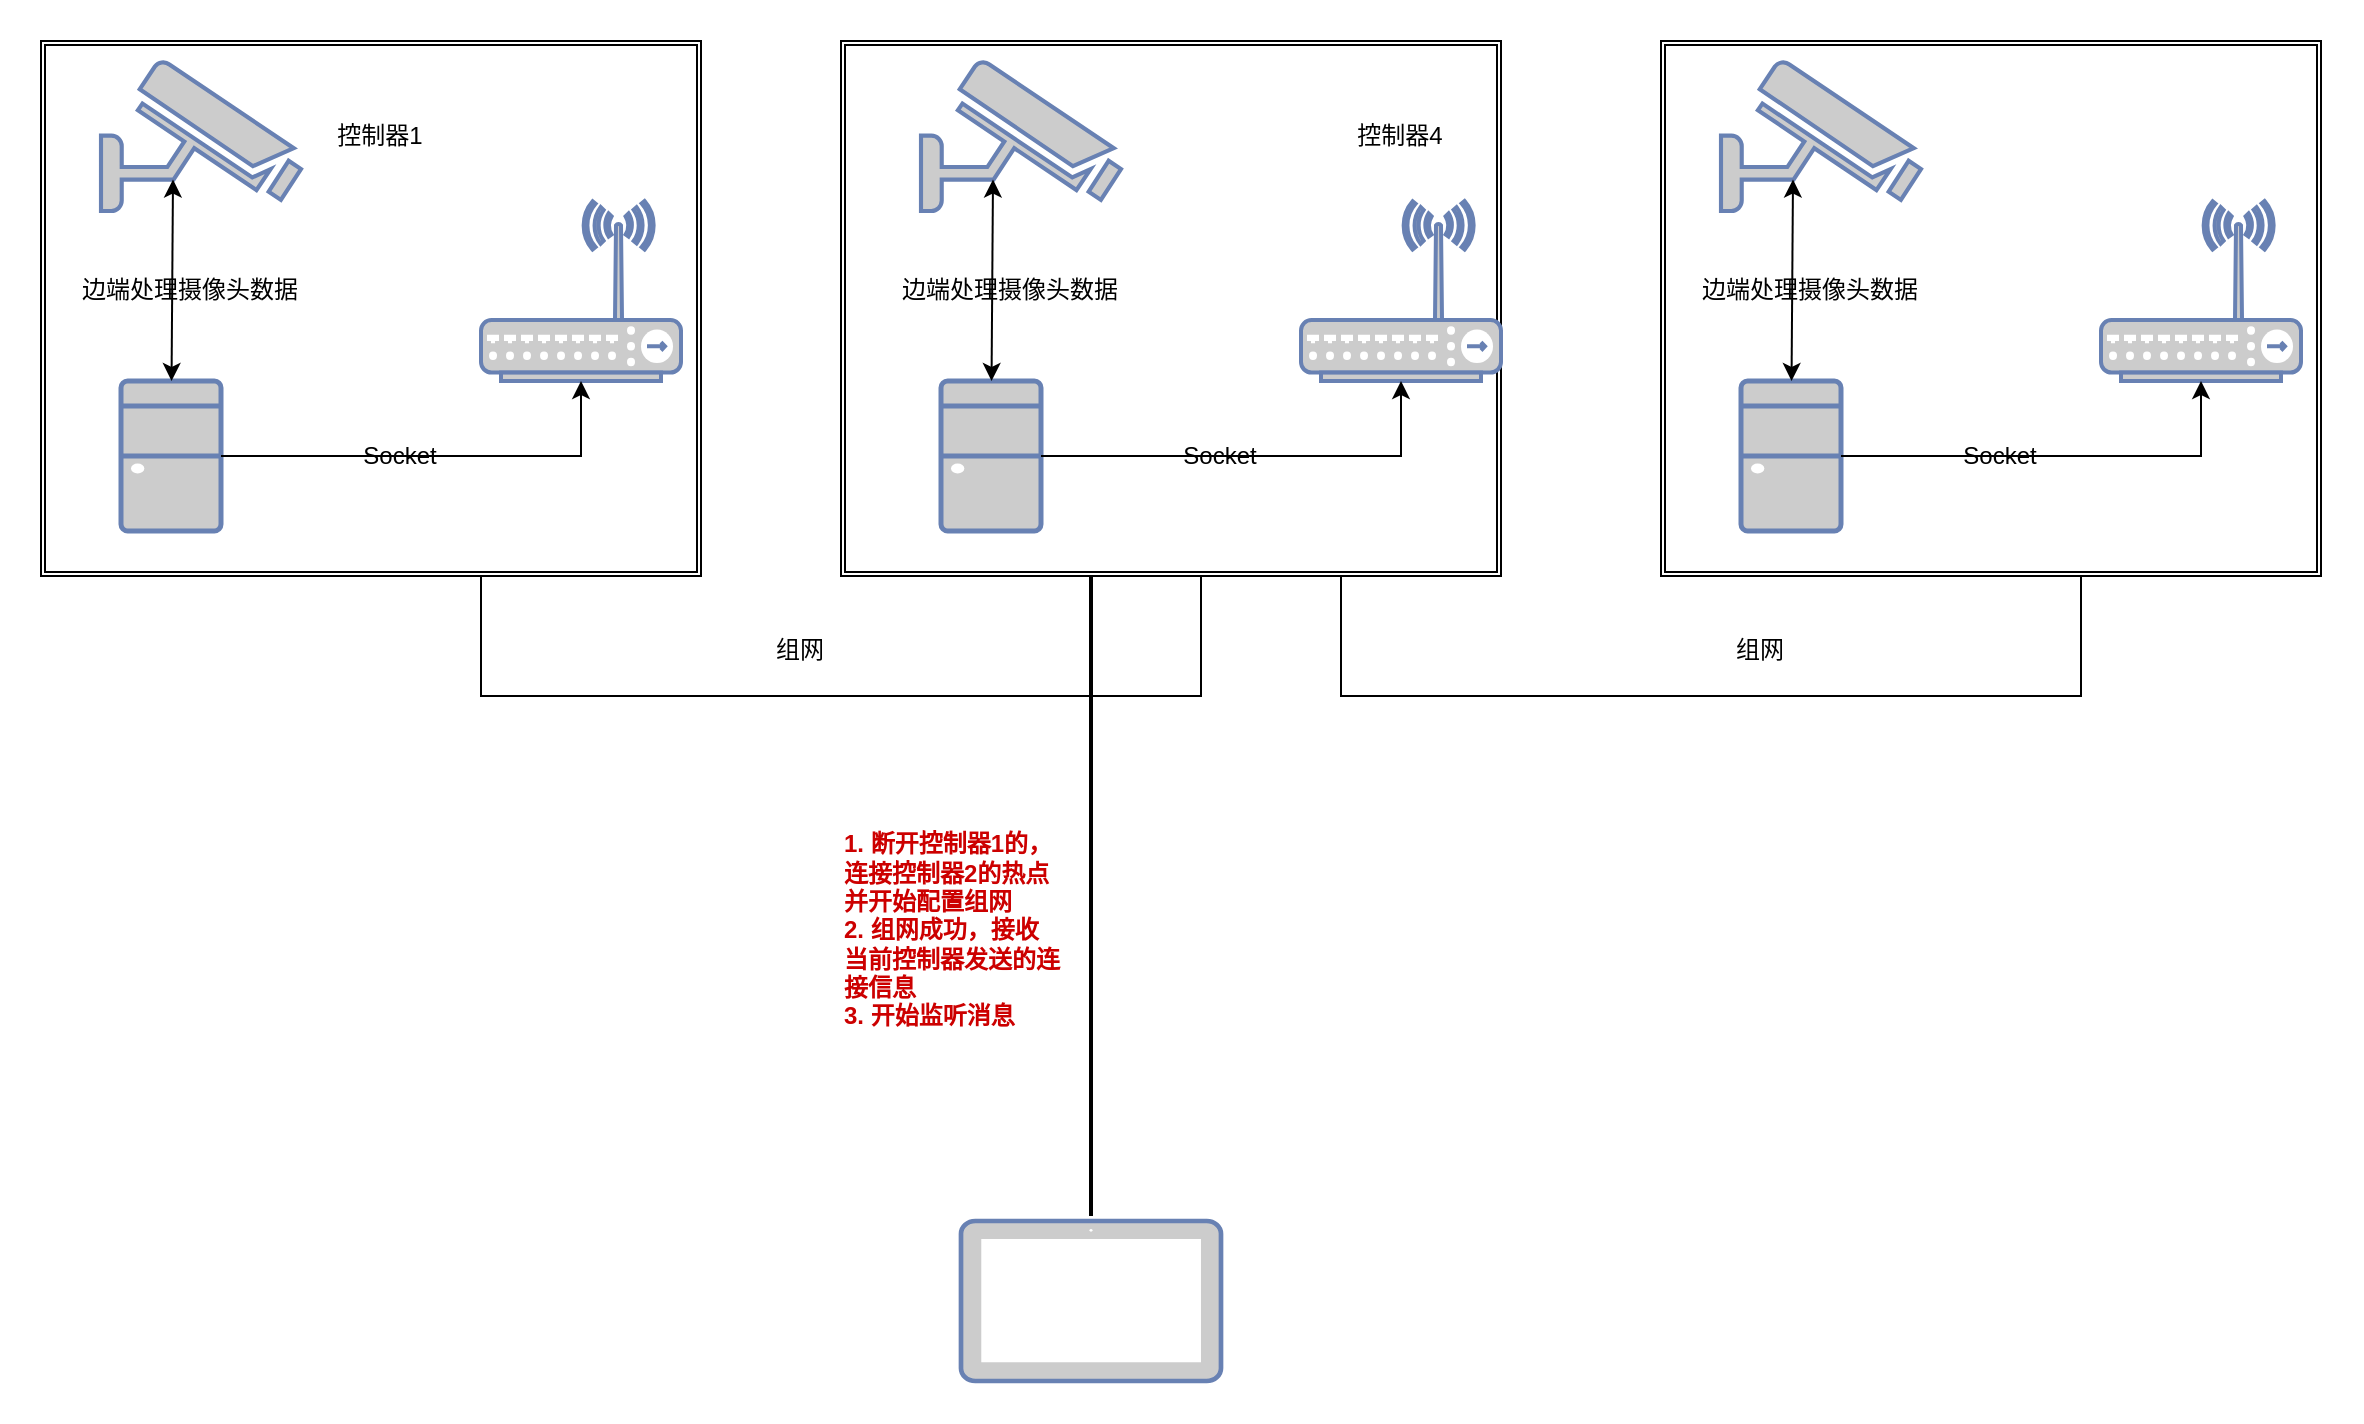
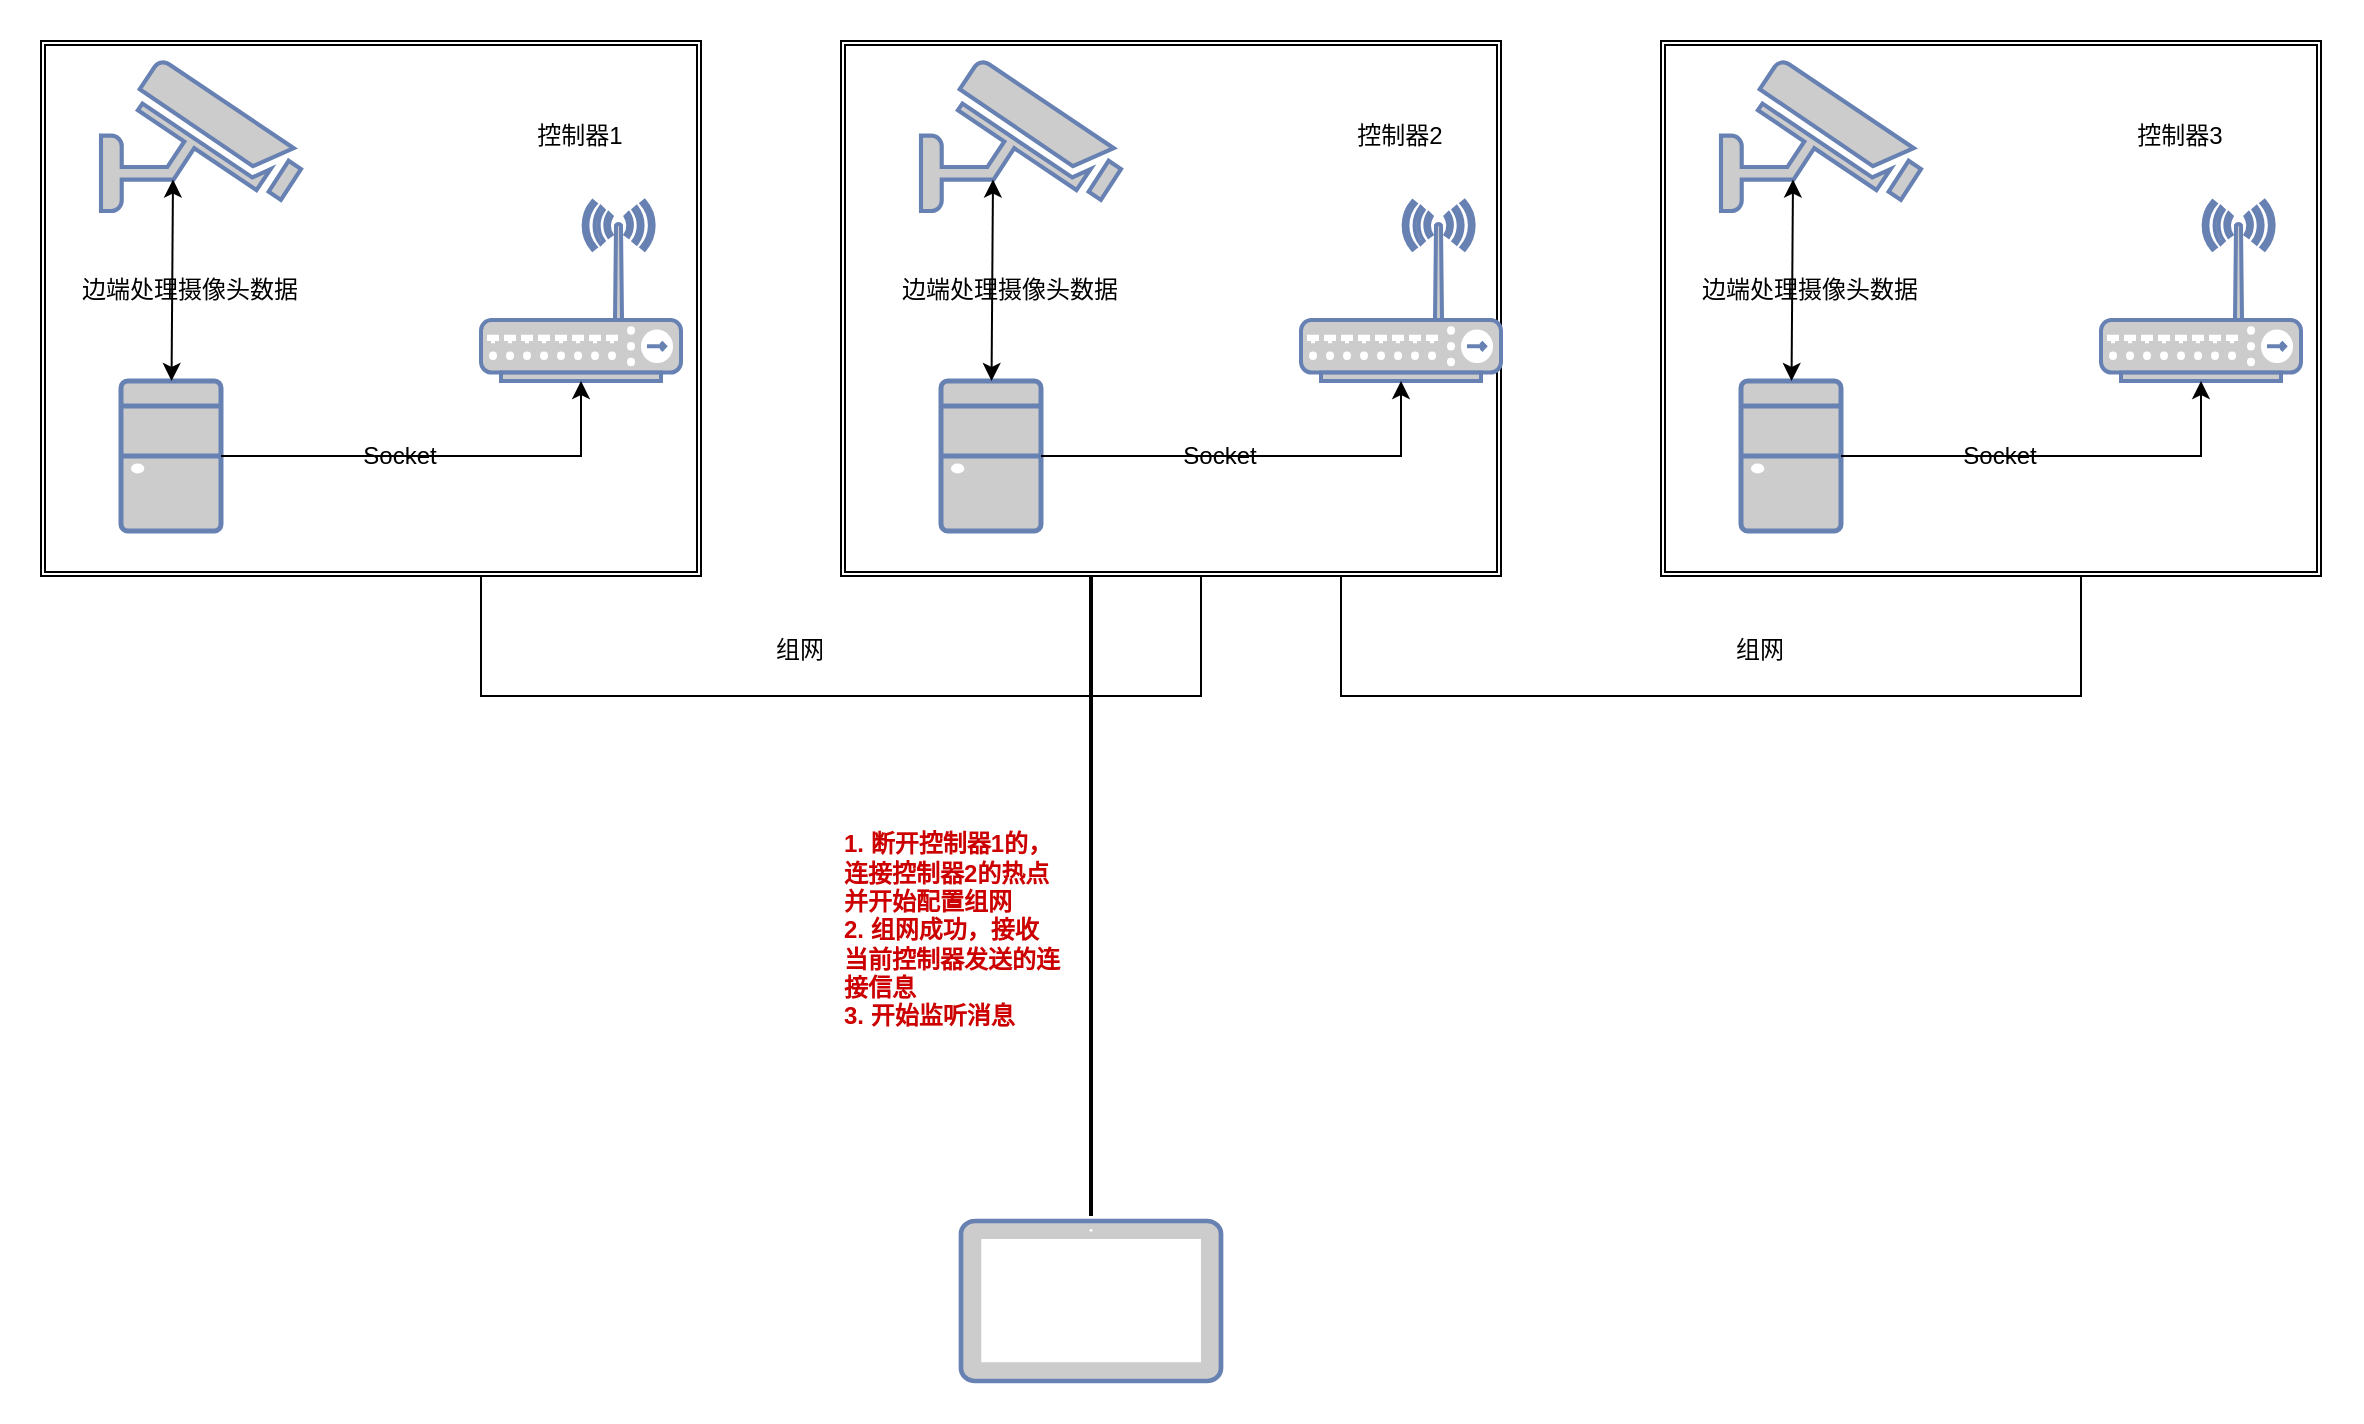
(381, 136) -> (581, 136)
none -> (2181, 136)
(1401, 137) -> (1401, 137)
